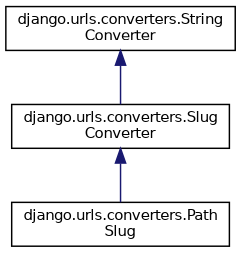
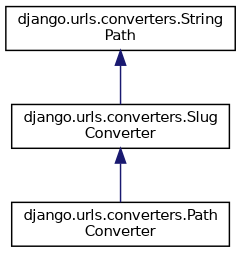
(121, 28) -> (121, 28)
(121, 224) -> (121, 224)
